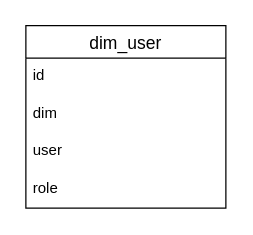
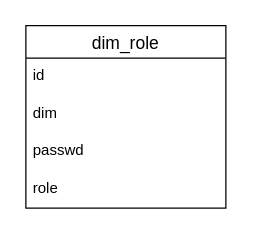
(125, 43) -> (125, 43)
(49, 150) -> (58, 150)
